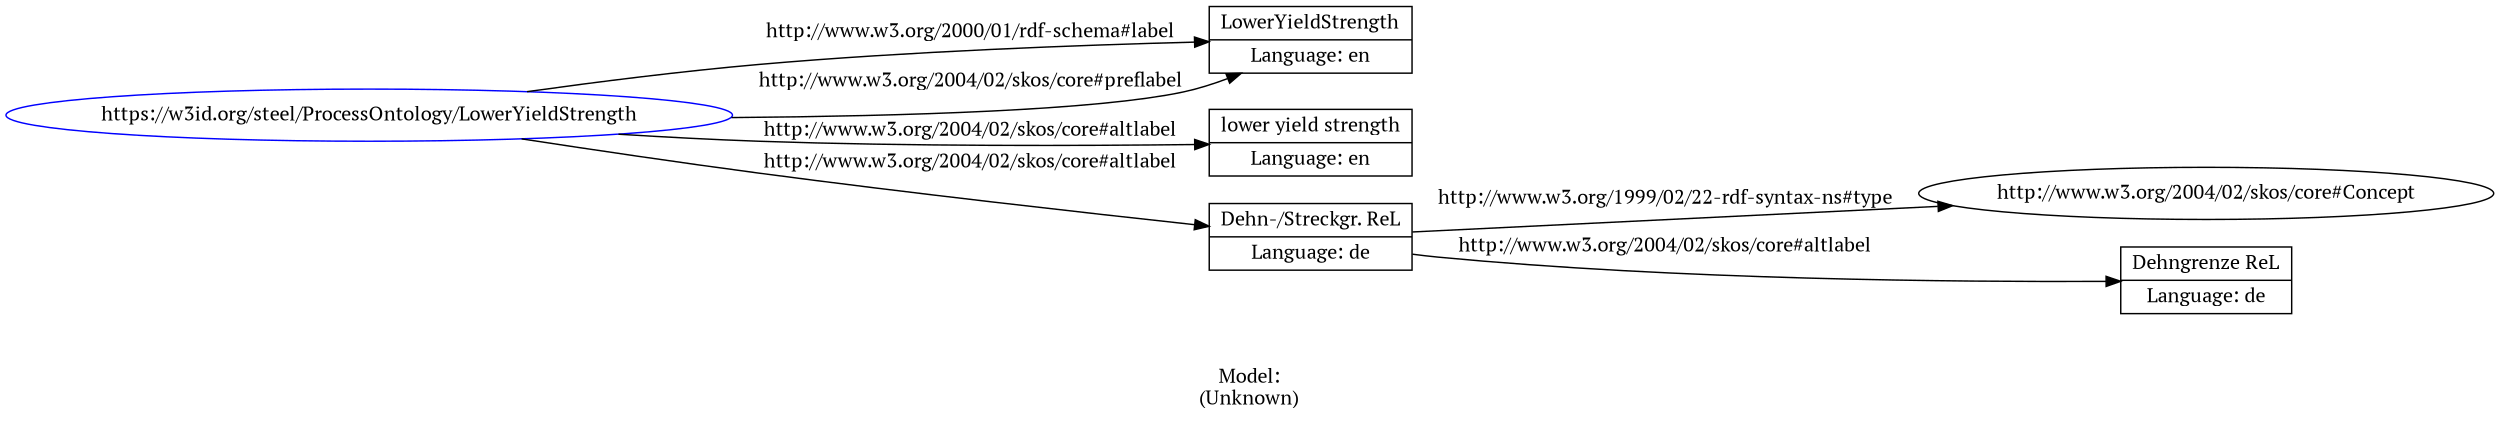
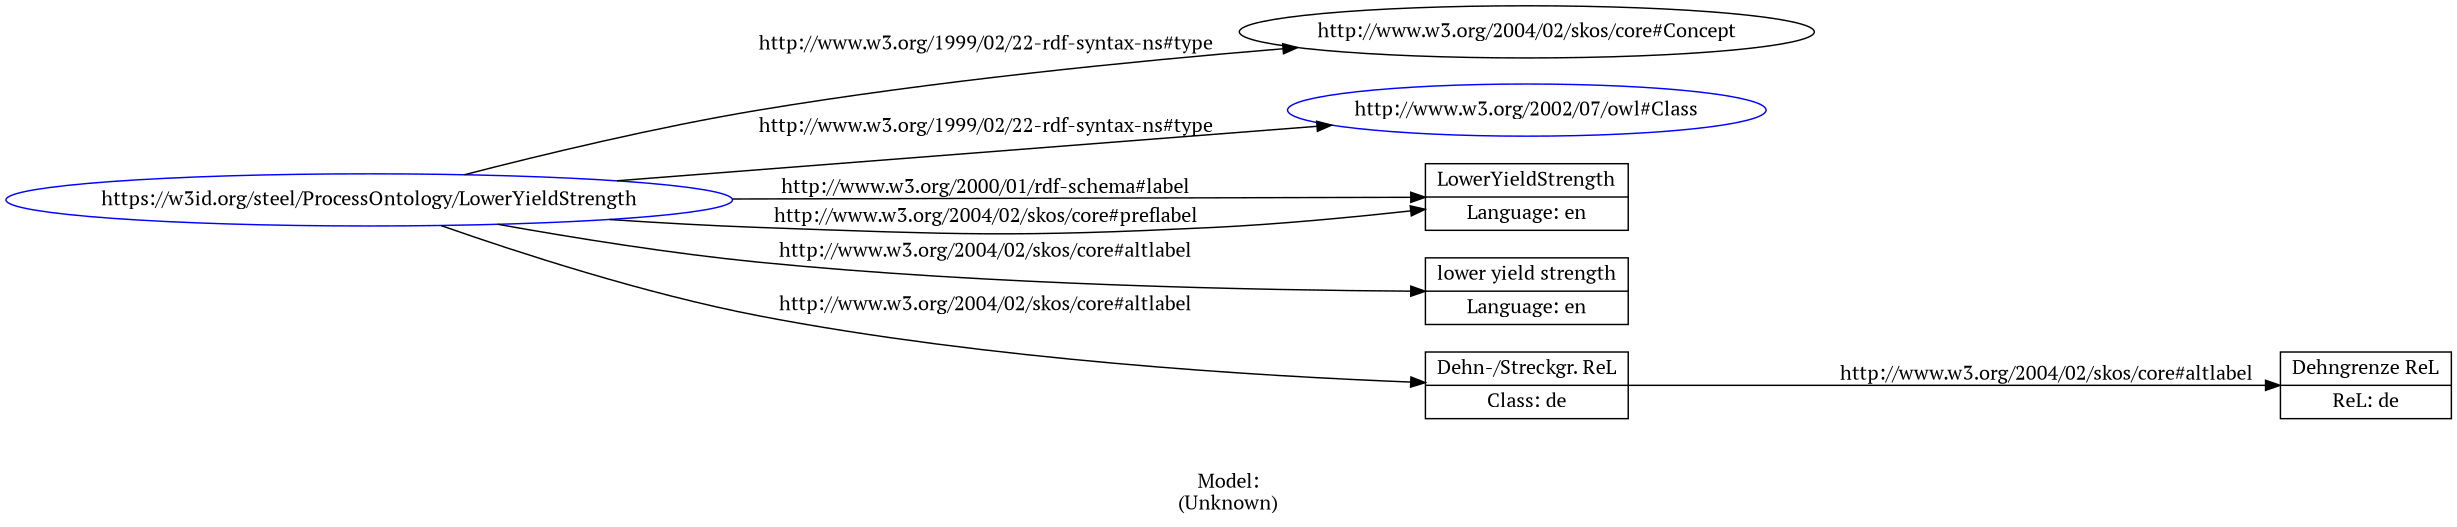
none -> (1527, 110)
(1675, 219) -> (871, 93)
(1311, 253) -> (1527, 401)
(2206, 296) -> (2366, 401)
